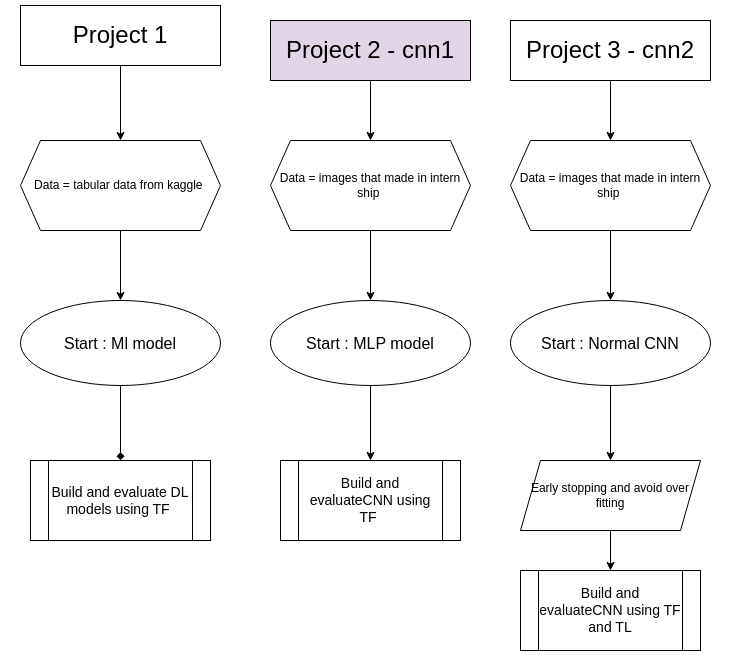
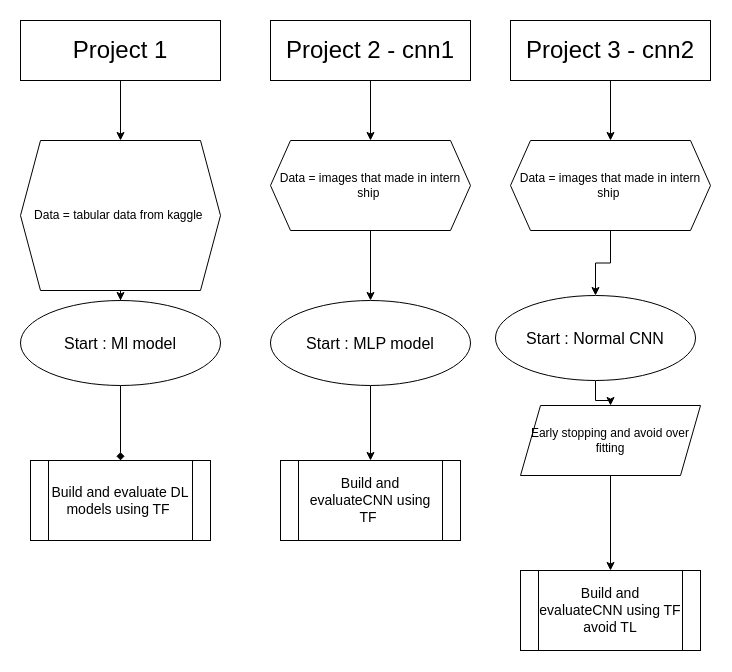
(121, 36) -> (121, 51)
(371, 51) -> (371, 51)
(121, 186) -> (121, 216)
(611, 343) -> (596, 338)
(611, 496) -> (611, 441)
(611, 611) -> (611, 611)
